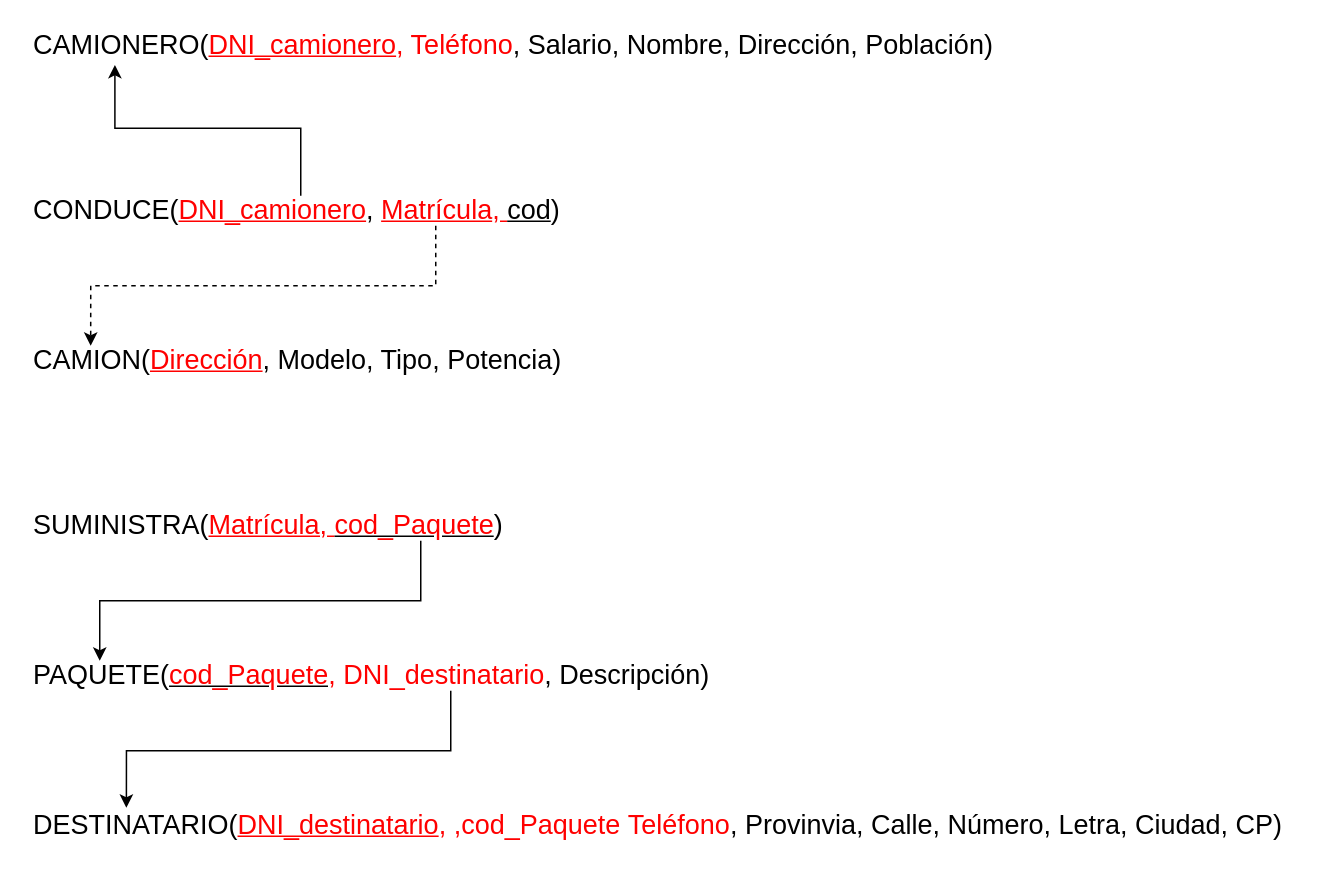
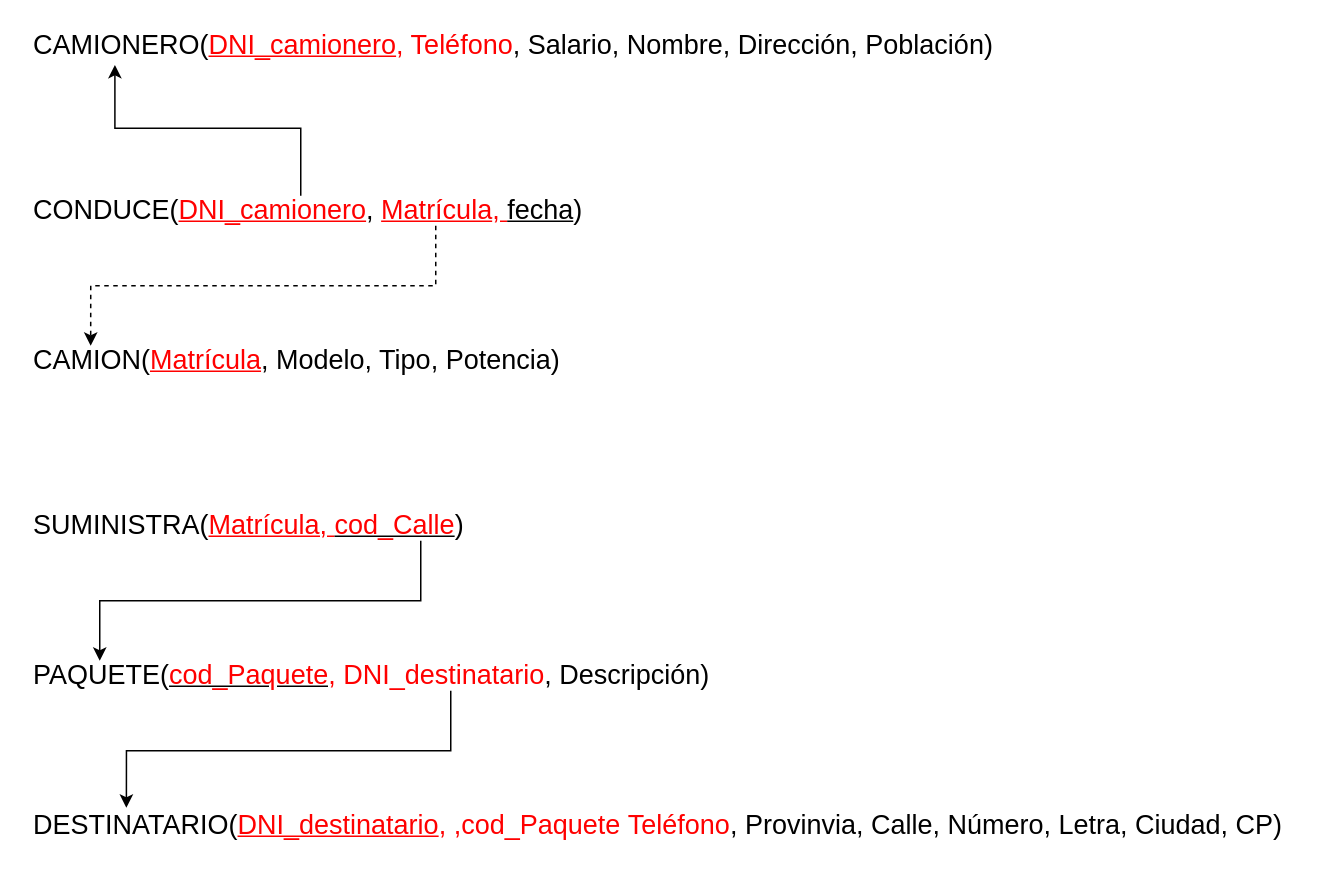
(214, 211) -> (224, 211)
(215, 361) -> (217, 361)
(200, 526) -> (186, 526)
